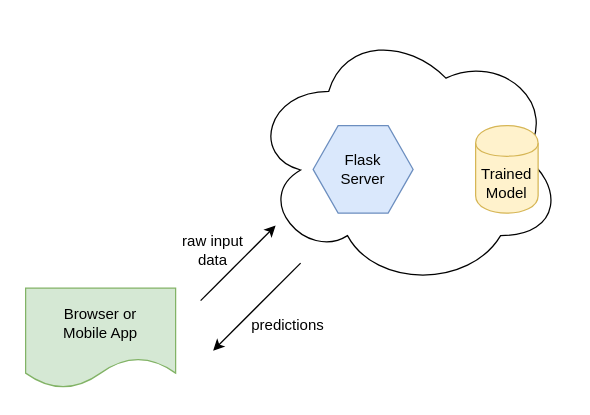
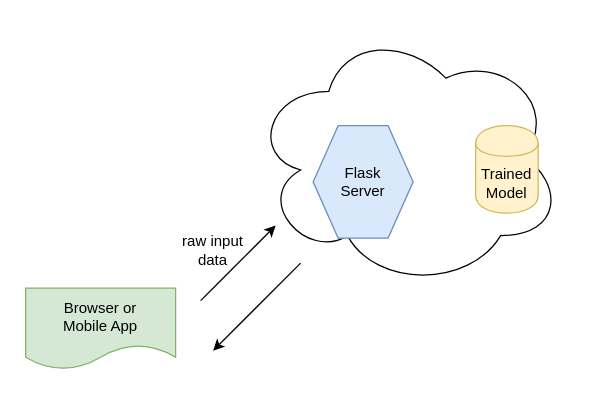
(363, 169) -> (363, 182)
(288, 326) -> none
(101, 338) -> (101, 329)
